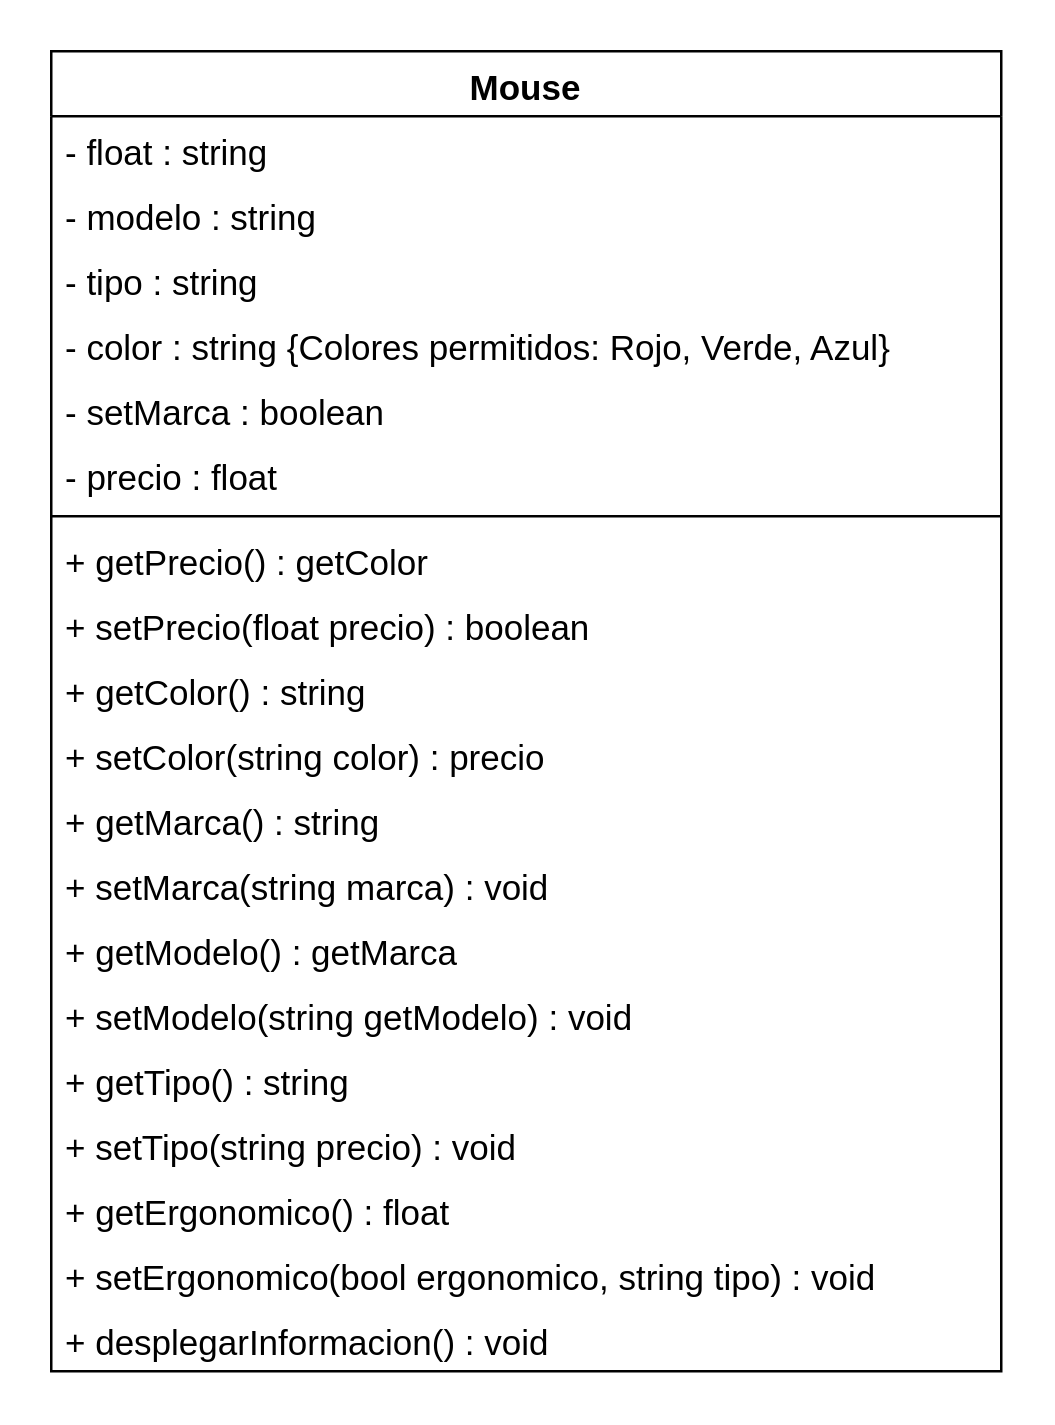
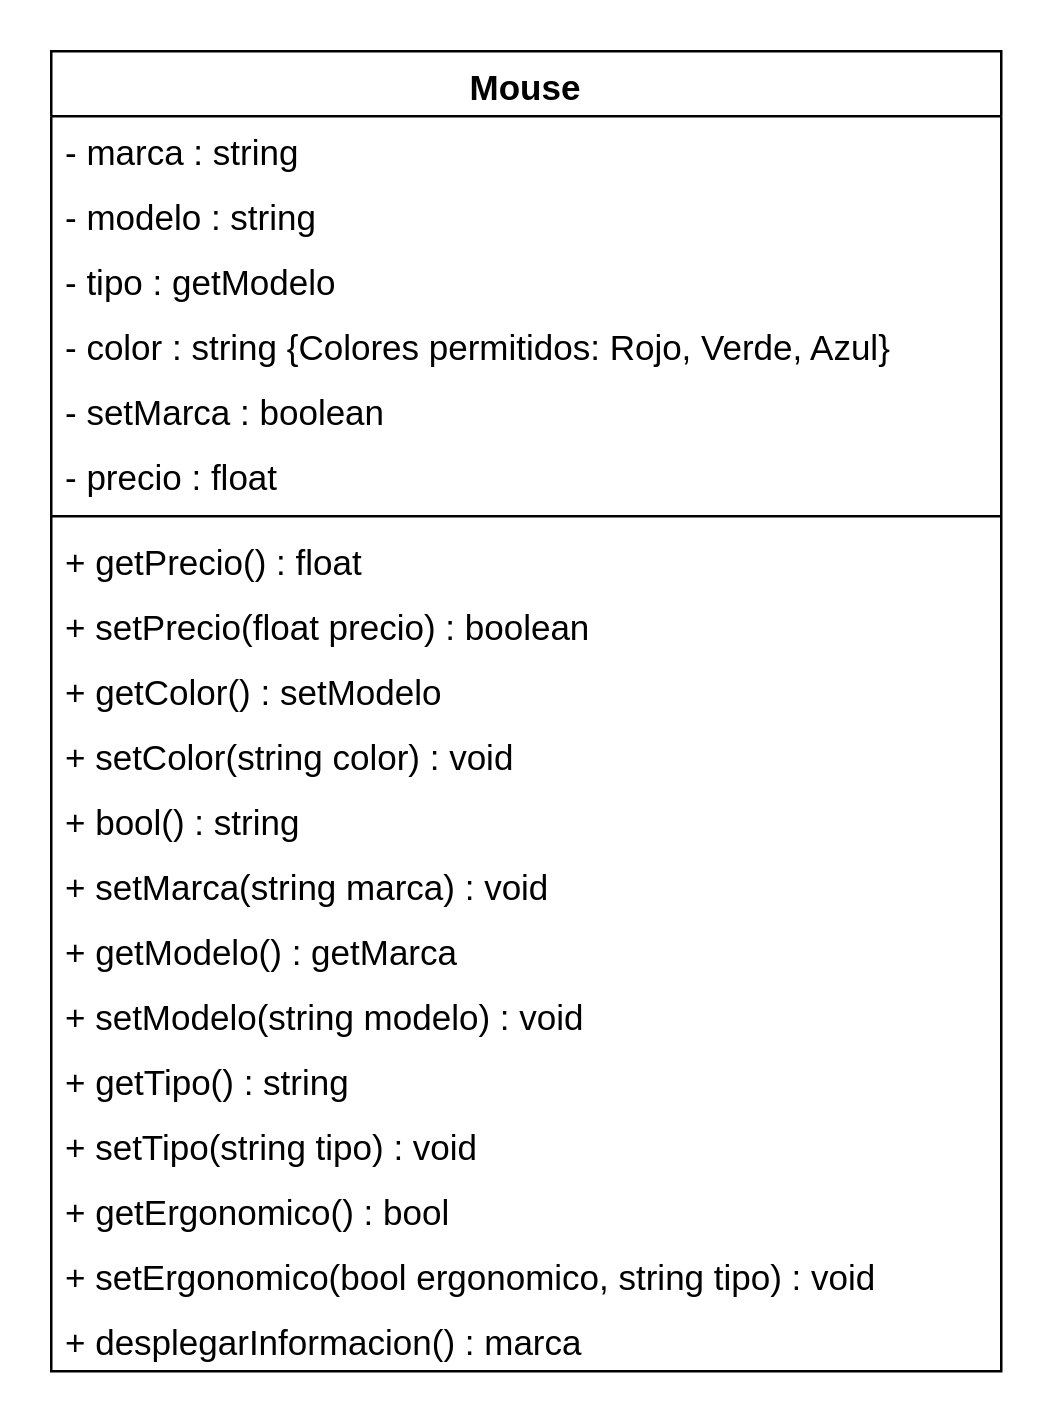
(195, 153) -> (199, 153)
(185, 283) -> (214, 283)
(273, 563) -> (244, 563)
(244, 693) -> (273, 693)
(347, 758) -> (328, 758)
(248, 823) -> (204, 823)
(377, 1018) -> (347, 1018)
(328, 1148) -> (308, 1148)
(283, 1213) -> (273, 1213)
(337, 1343) -> (351, 1343)
